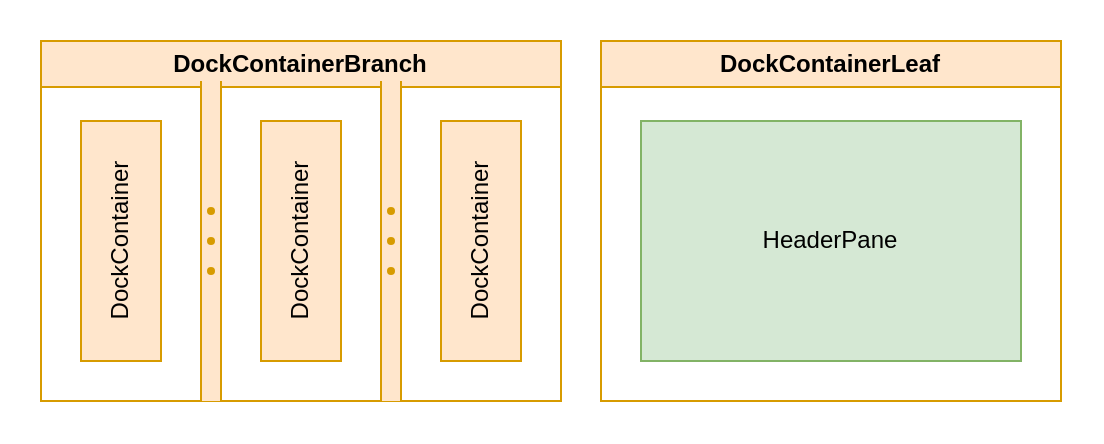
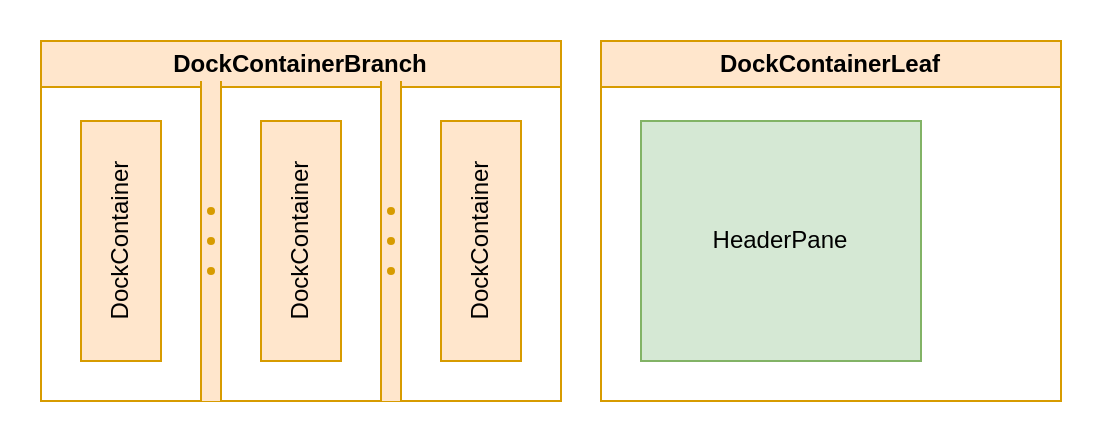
(831, 241) -> (781, 241)
